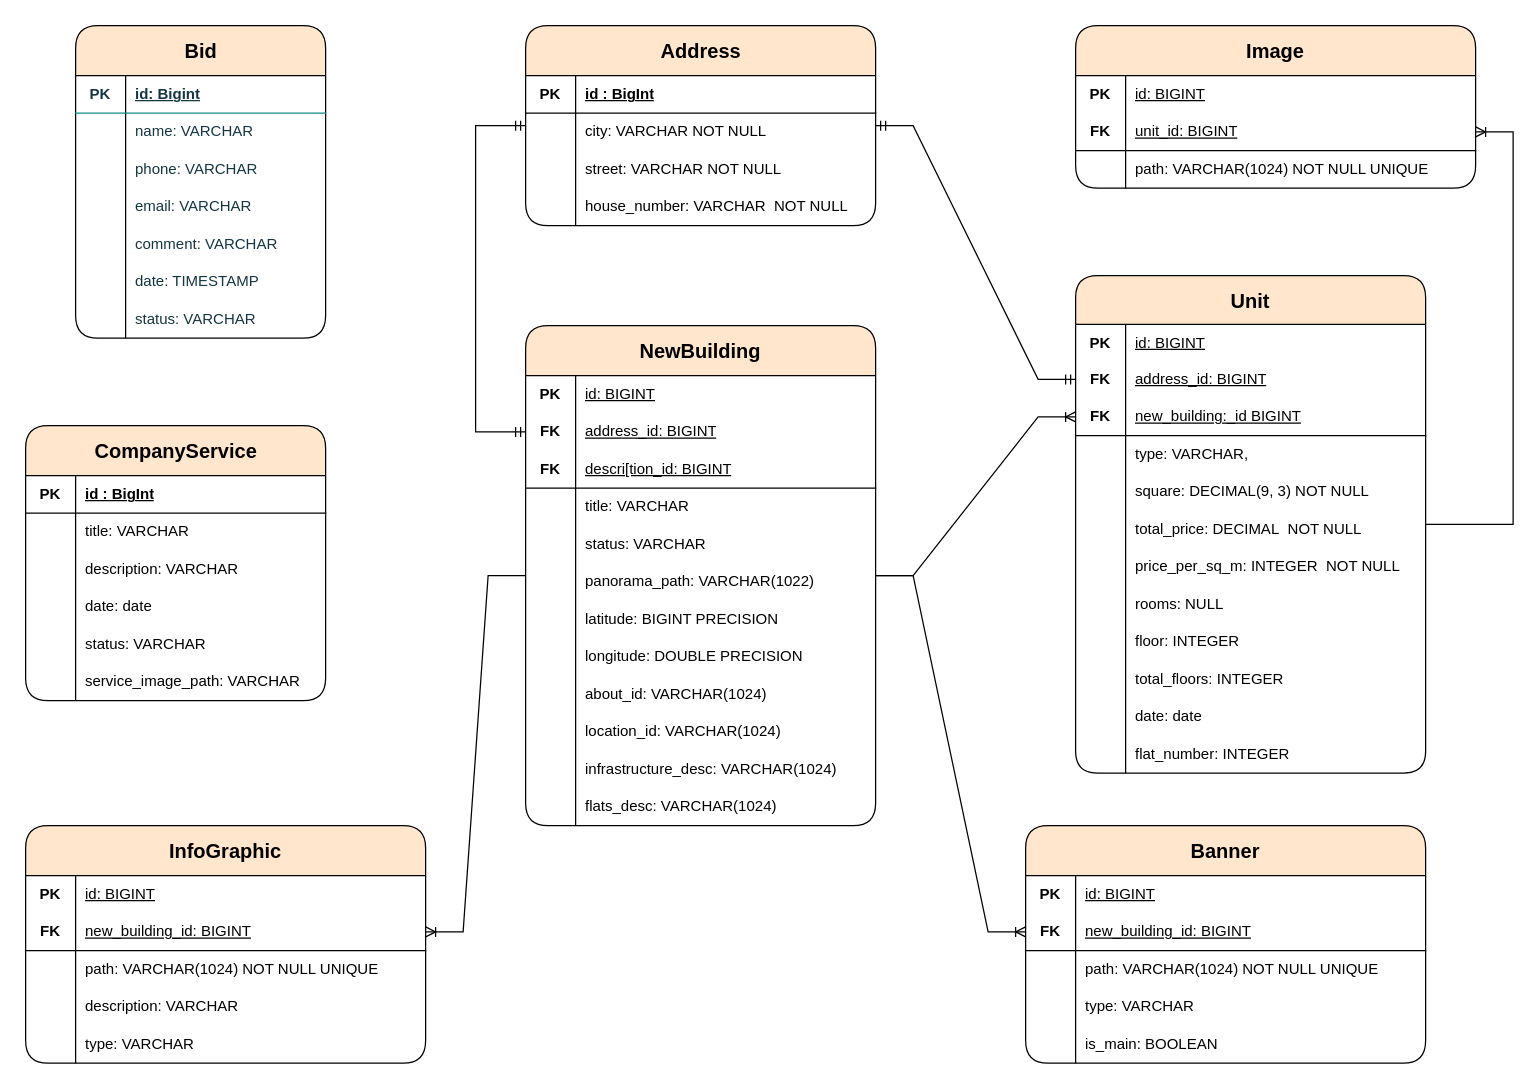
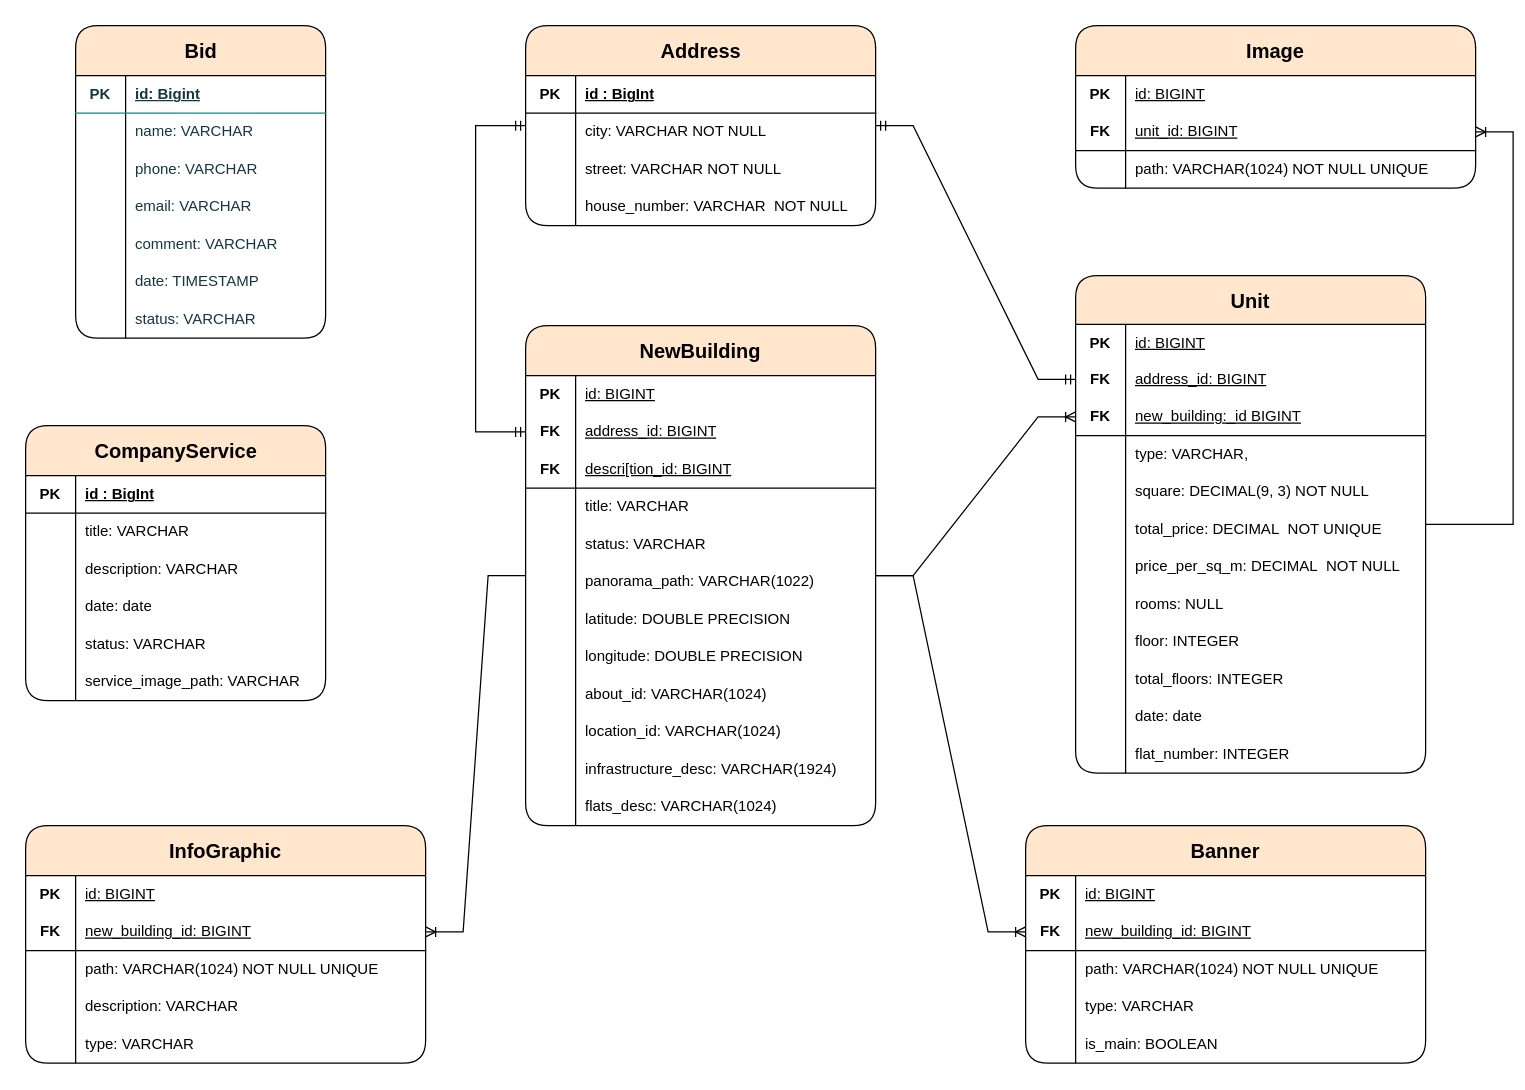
(1252, 529) -> (1260, 529)
(1266, 567) -> (1266, 567)
(685, 619) -> (685, 619)
(723, 769) -> (723, 769)
